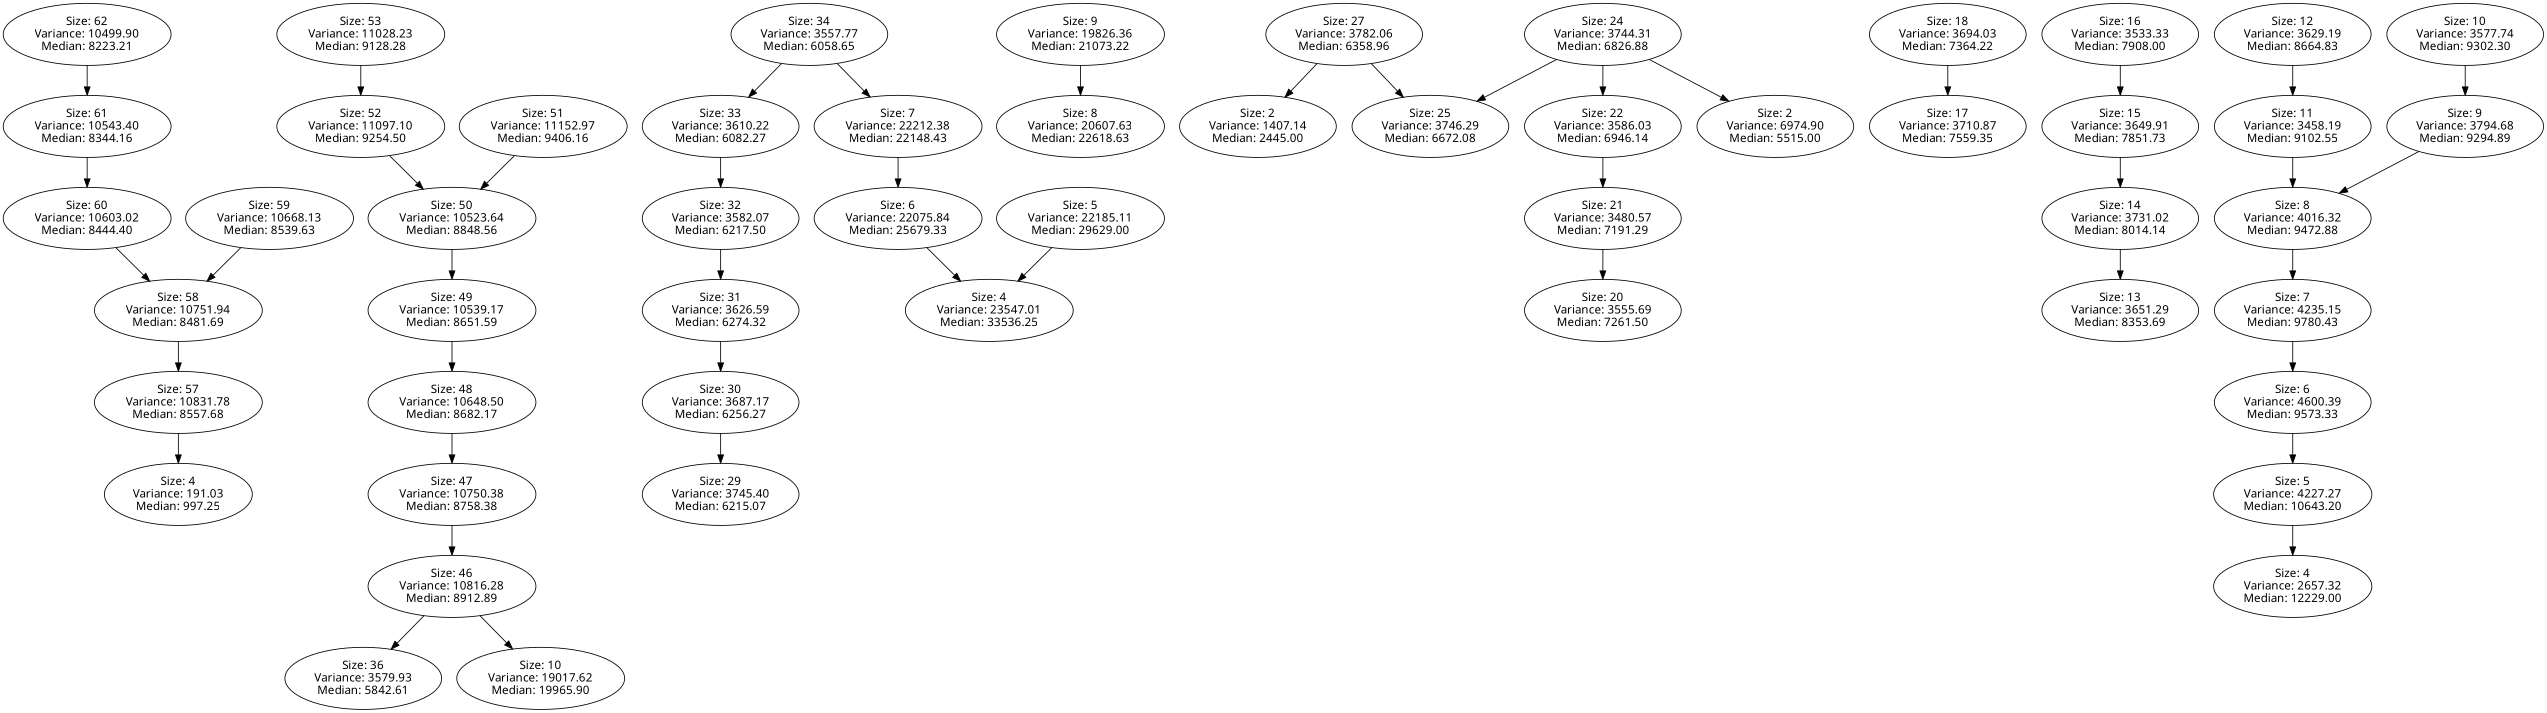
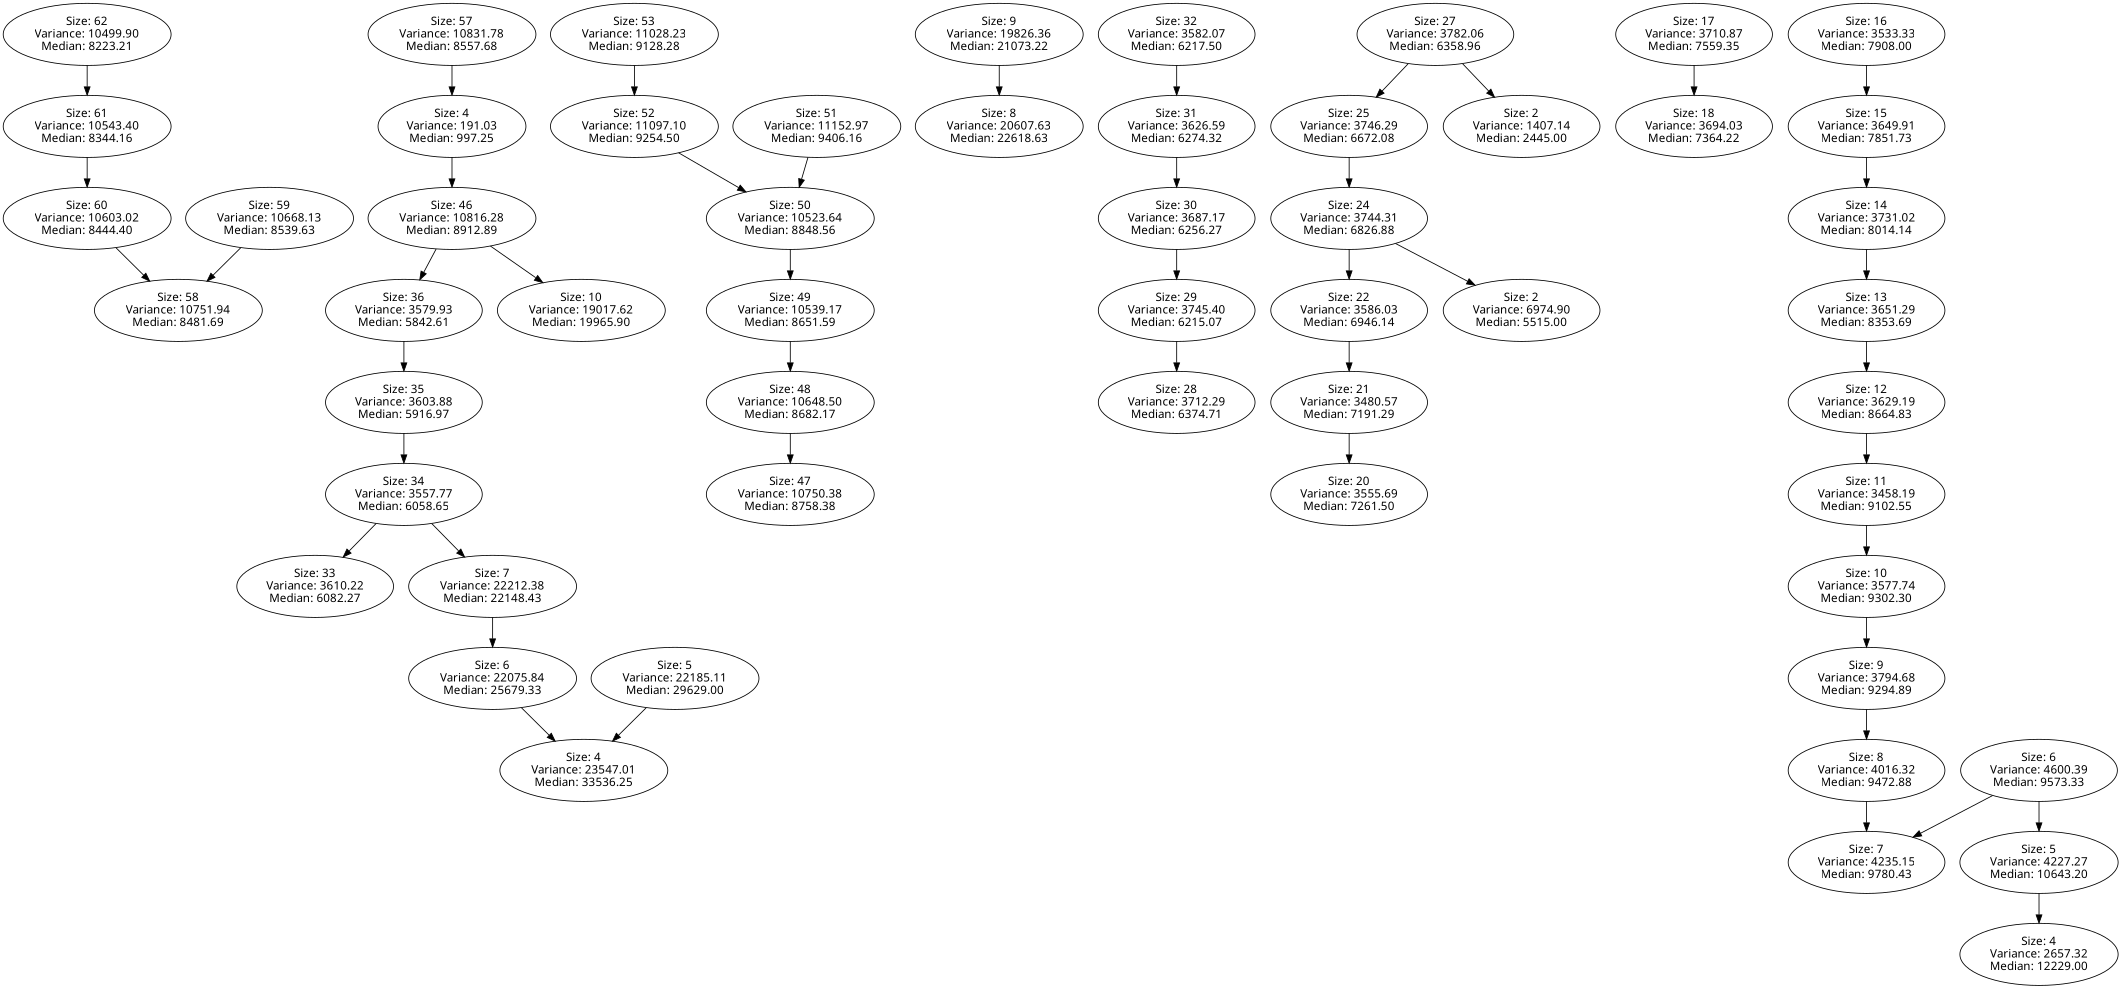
(1948, 76) -> (1694, 76)
(1520, 78) -> (1349, 168)
(721, 168) -> none
(2293, 168) -> (1867, 536)
(178, 352) -> none
none -> (1867, 352)
(2293, 352) -> (1957, 814)
none -> (404, 402)
none -> (1177, 402)
(452, 536) -> (452, 168)
